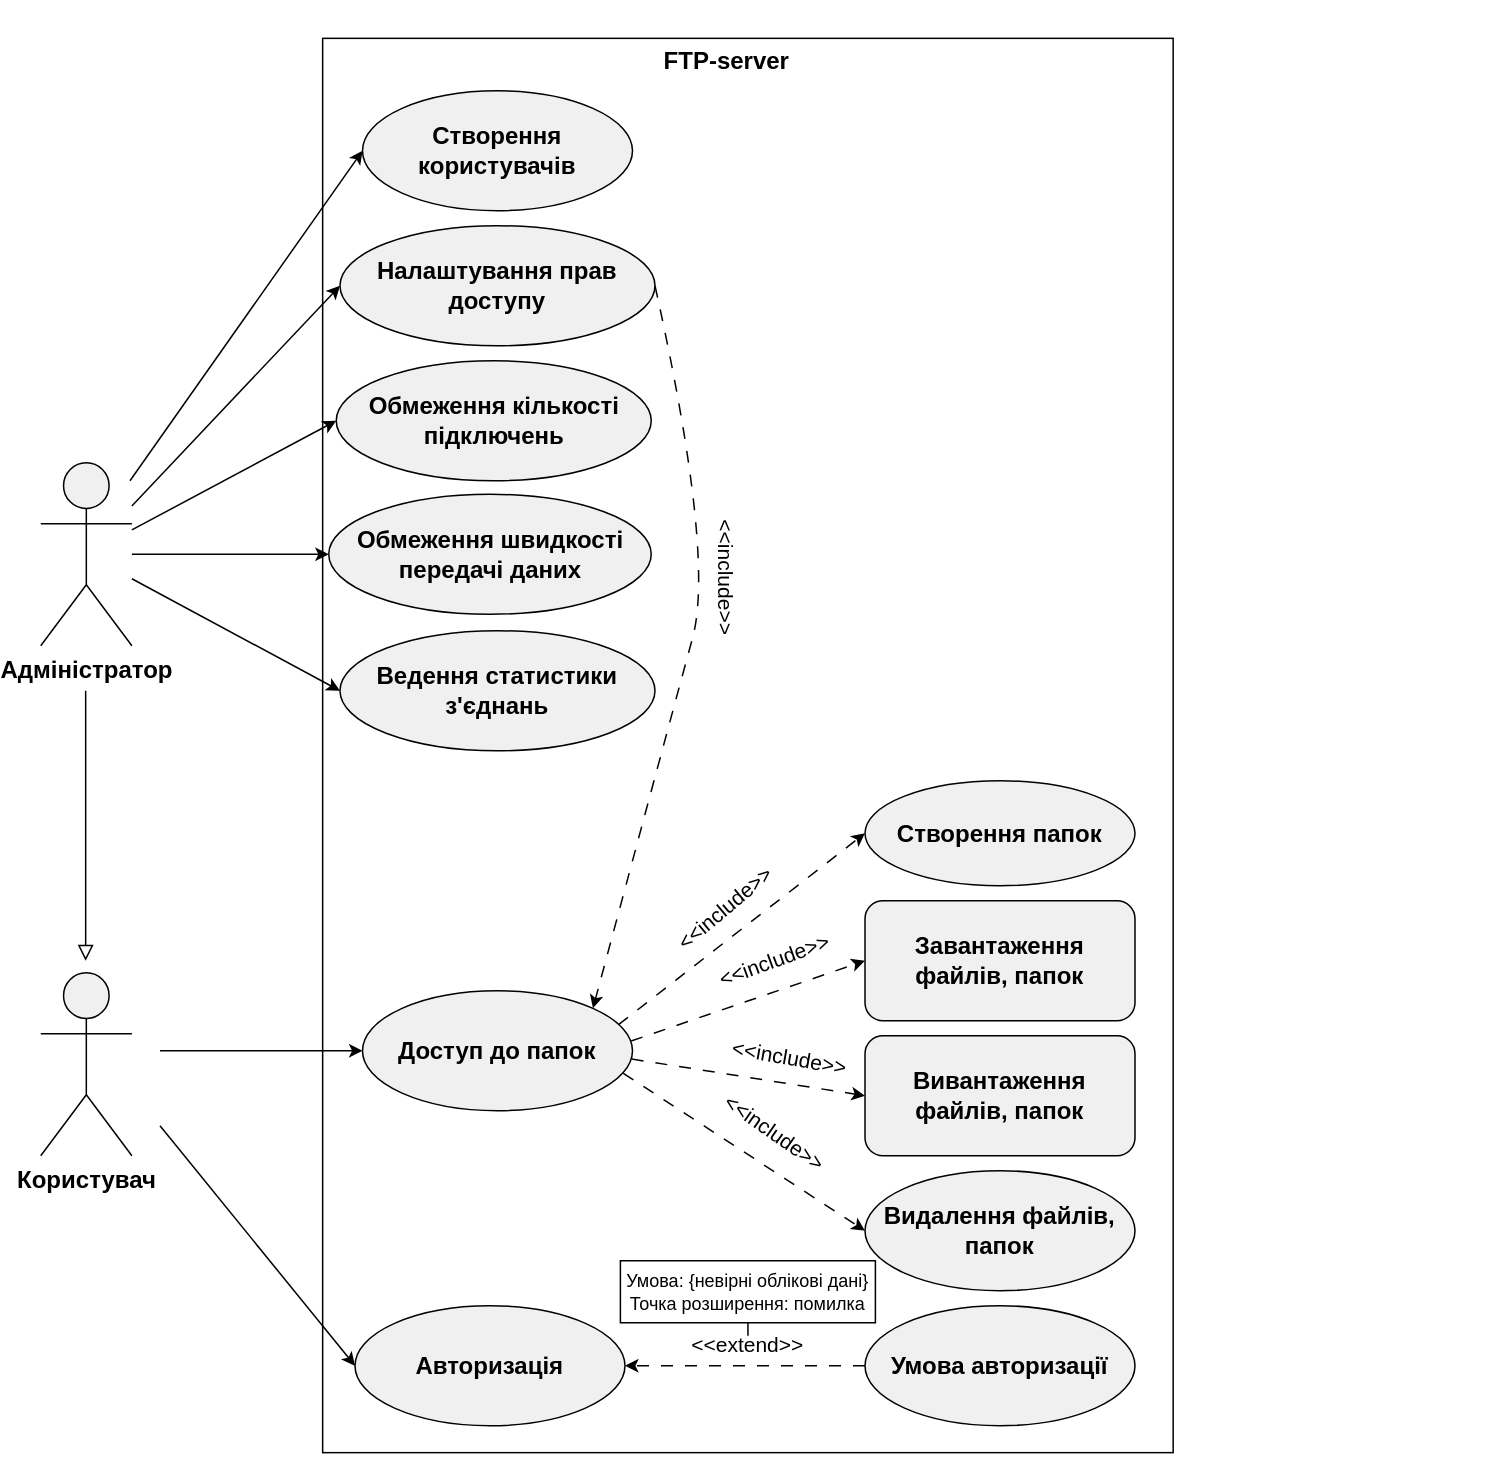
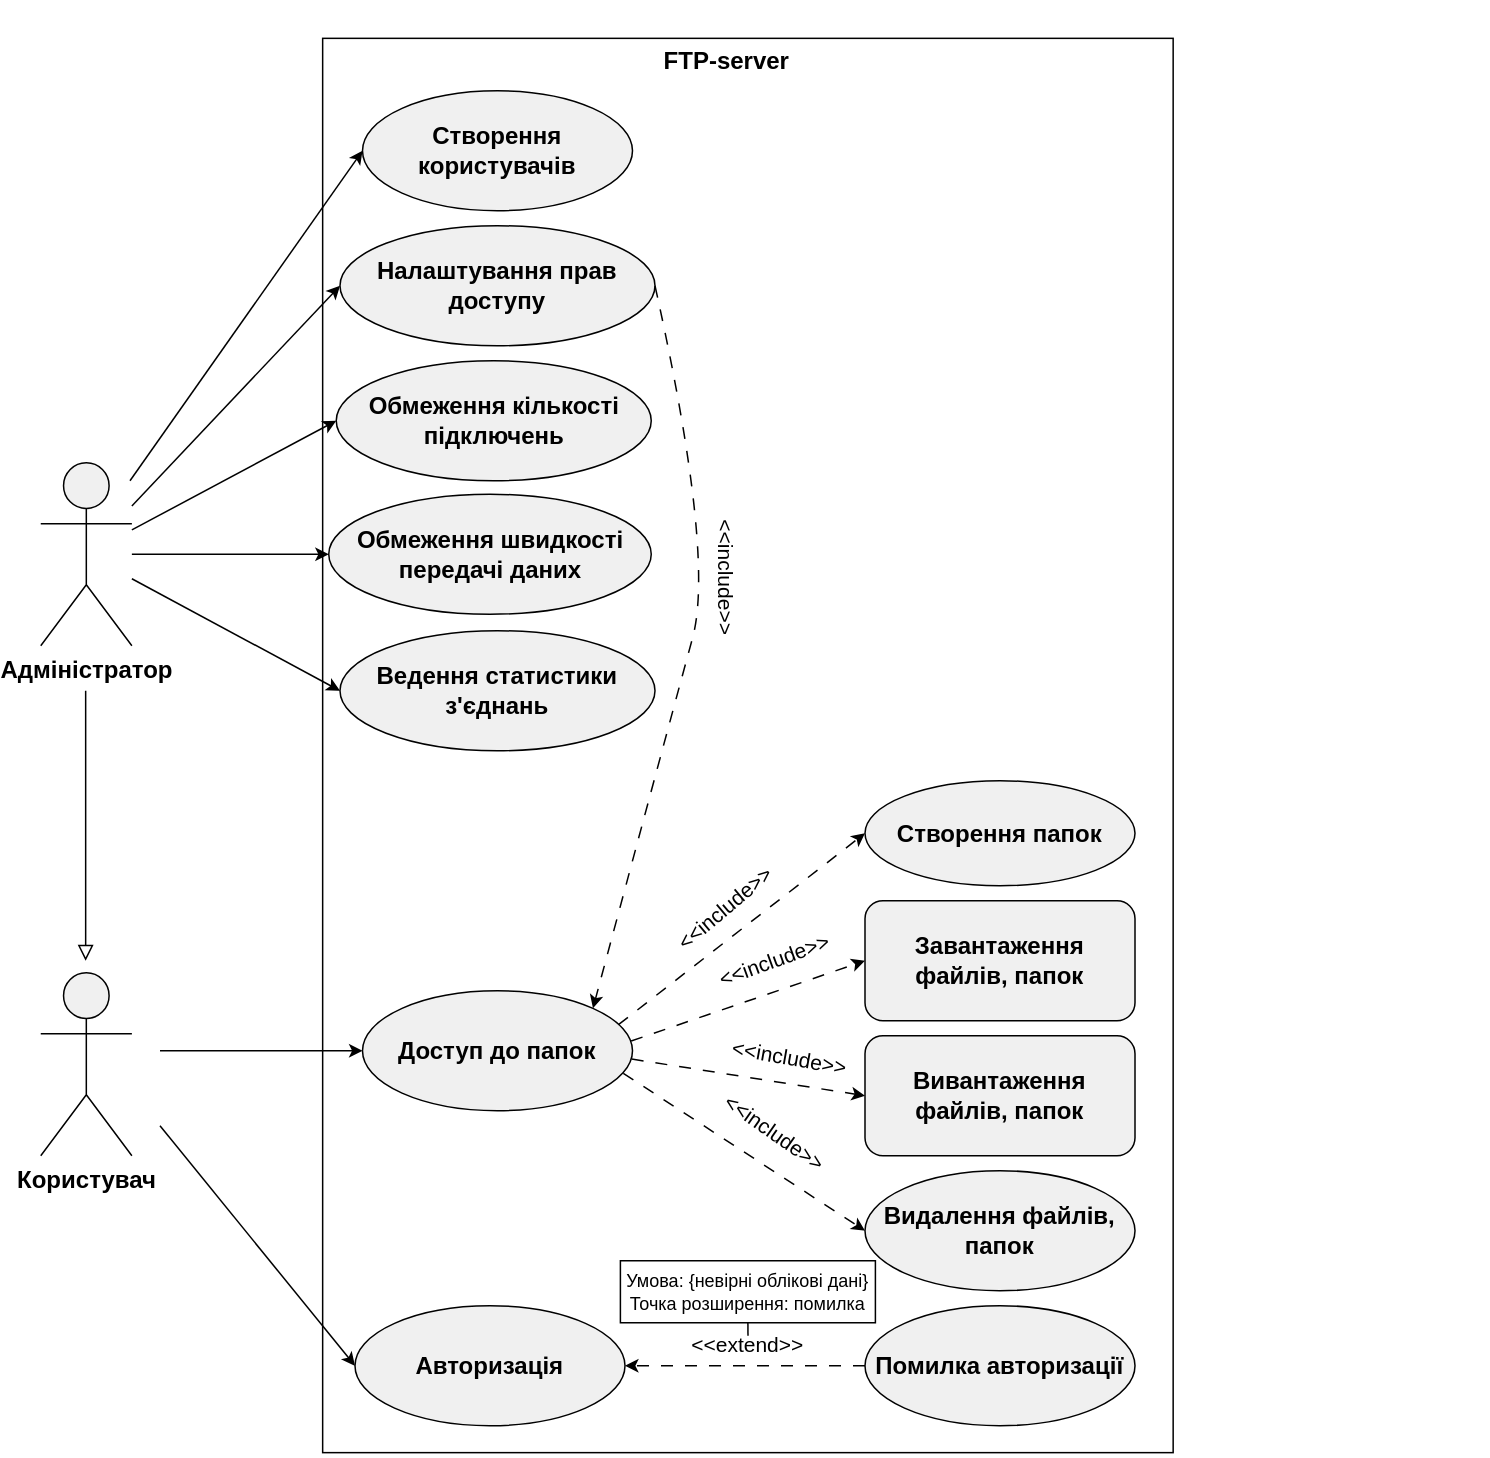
(1000, 1366) -> (1000, 1366)
